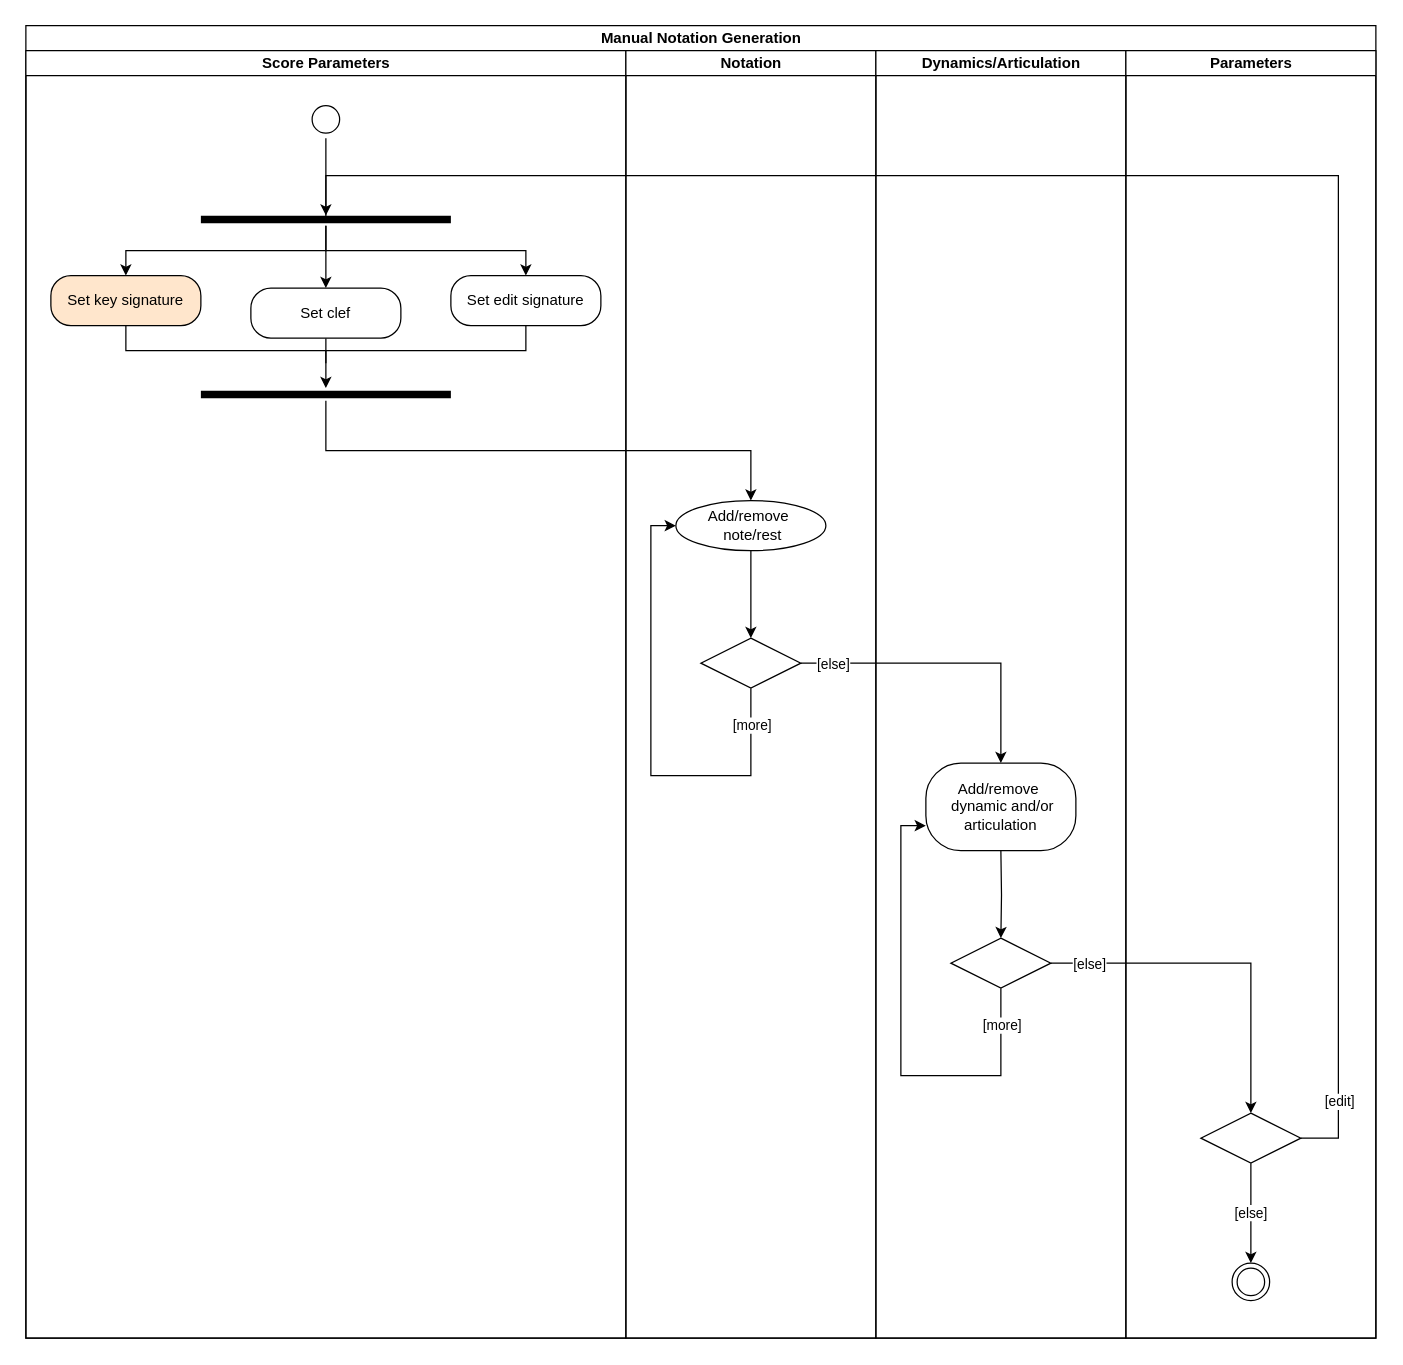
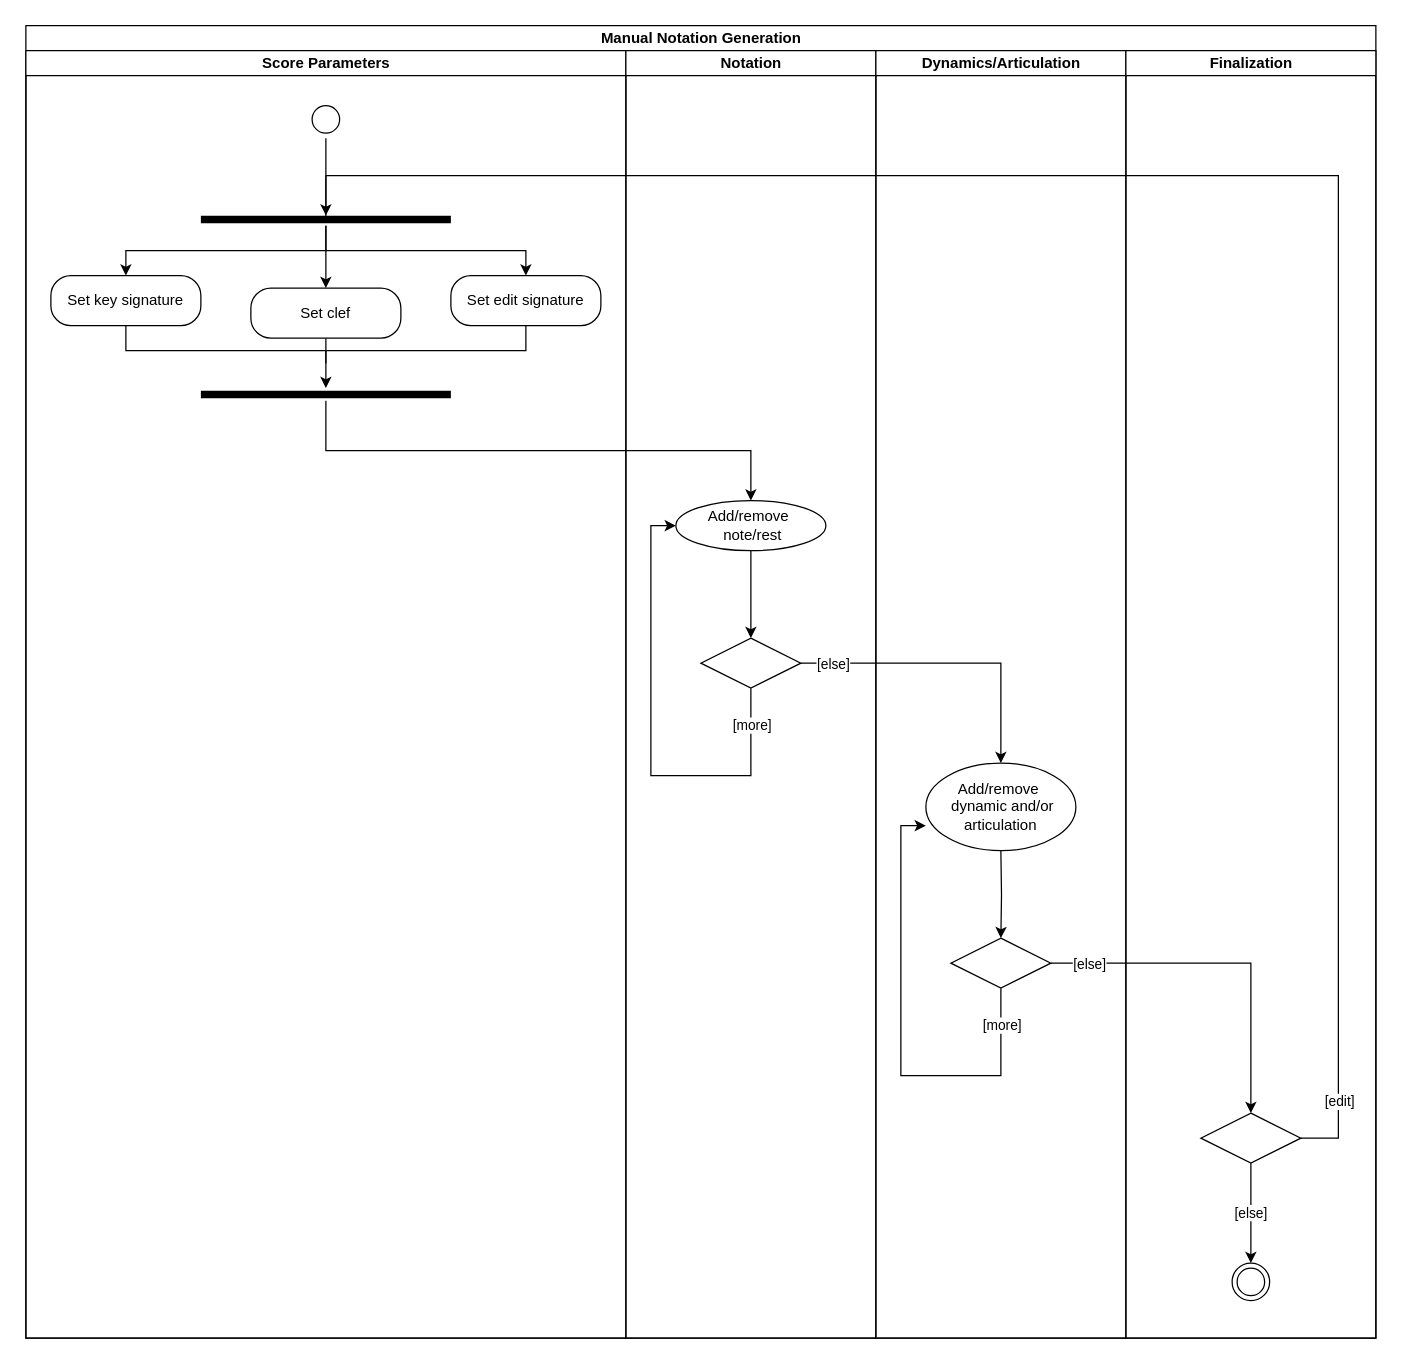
(1251, 63) -> (1251, 63)
(126, 301) -> (126, 301)
(1001, 807) -> (1001, 807)
